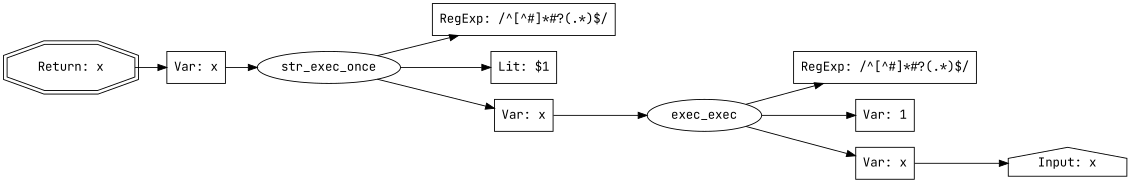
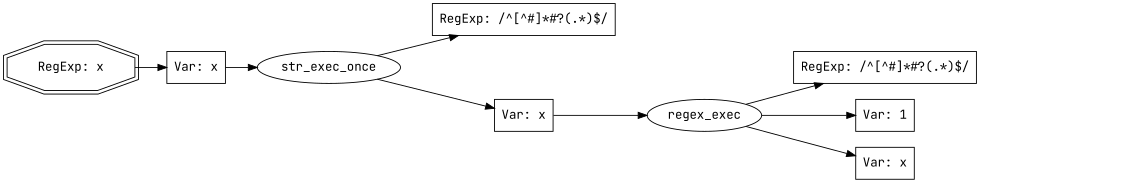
(71, 67) -> (71, 67)
(524, 67) -> none
(704, 115) -> (704, 115)
(1068, 163) -> none
